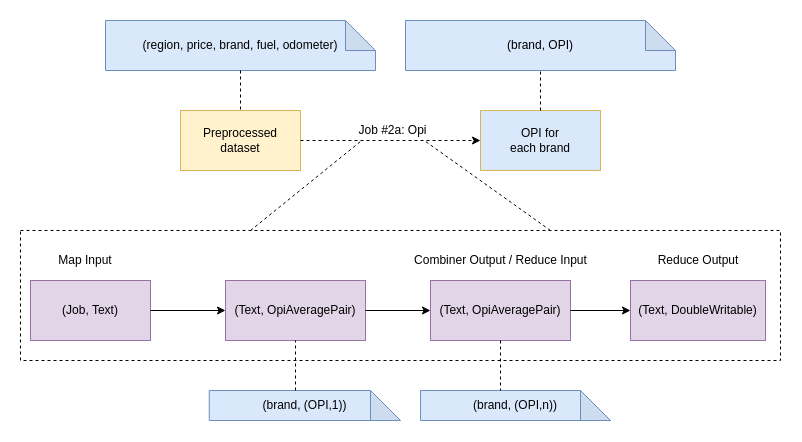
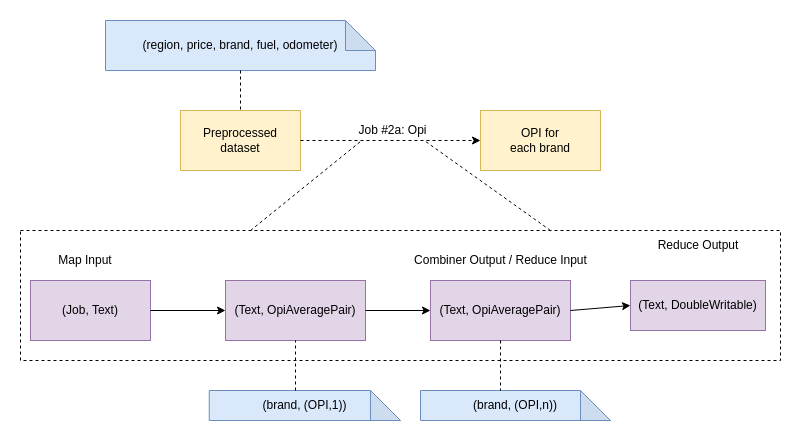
(541, 46) -> none
(541, 91) -> none
(541, 141) -> (541, 141)
(698, 261) -> (698, 246)
(698, 311) -> (698, 306)
